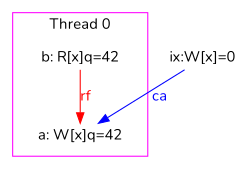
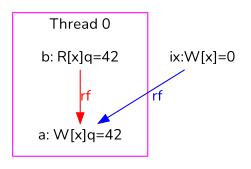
(160, 97) -> (157, 97)
